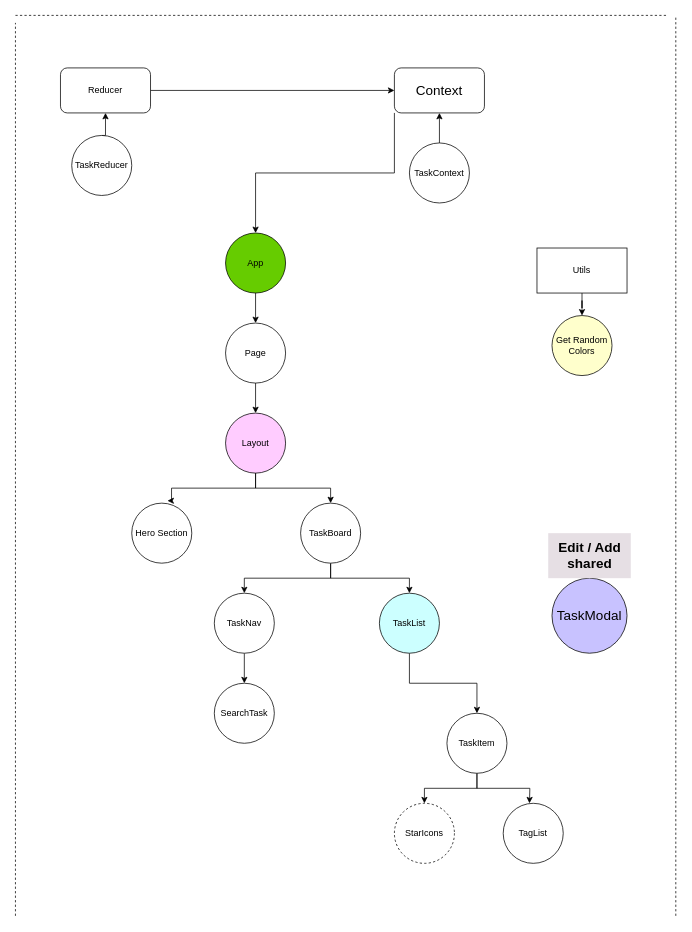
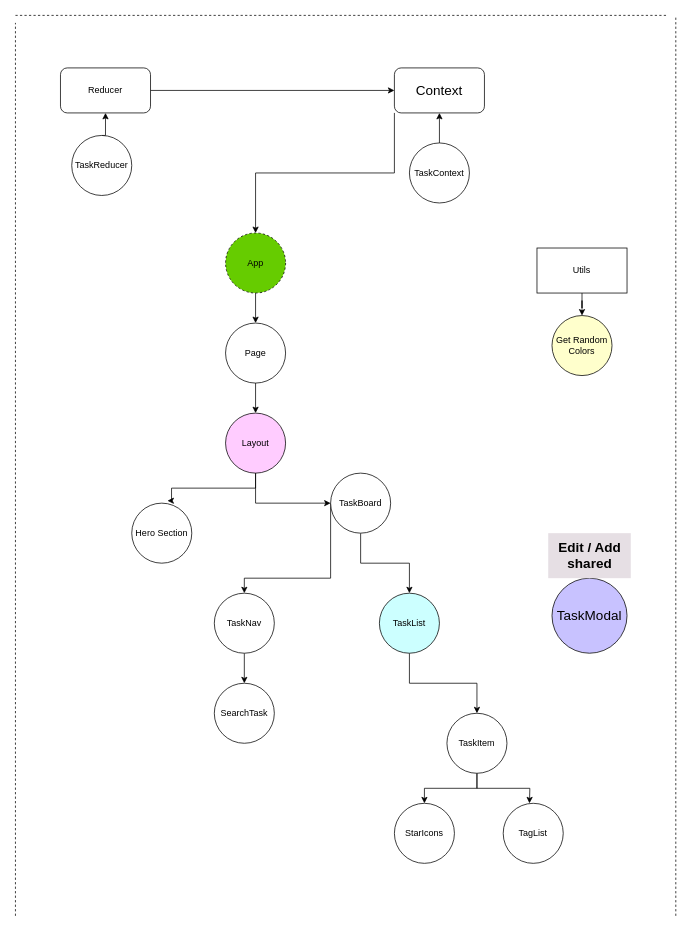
(255, 263) -> (255, 263)
(330, 533) -> (360, 503)
(424, 833) -> (424, 833)
